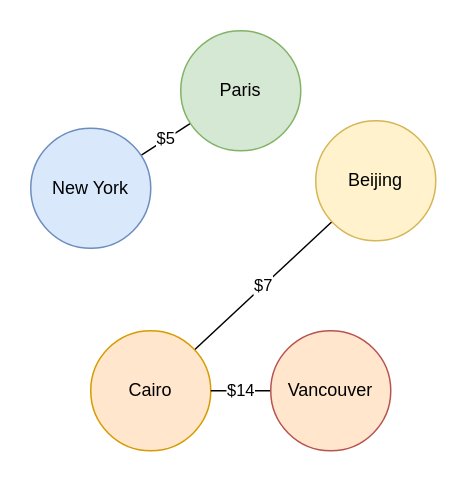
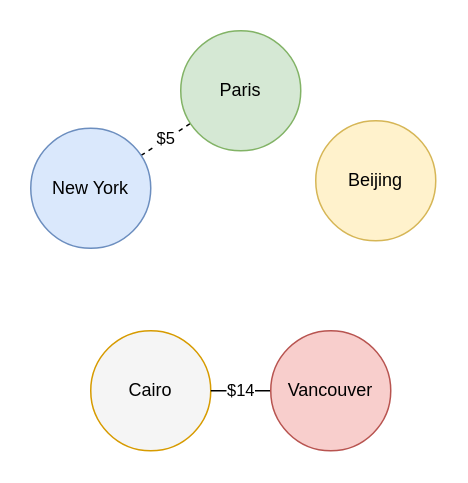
(149, 151) -> (149, 151)
(264, 285) -> none
(151, 391) -> (151, 391)
(331, 391) -> (331, 391)
